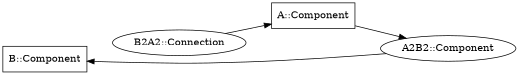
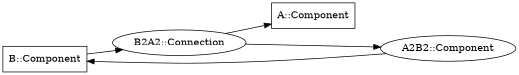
(377, 31) -> (310, 46)
none -> (101, 52)
